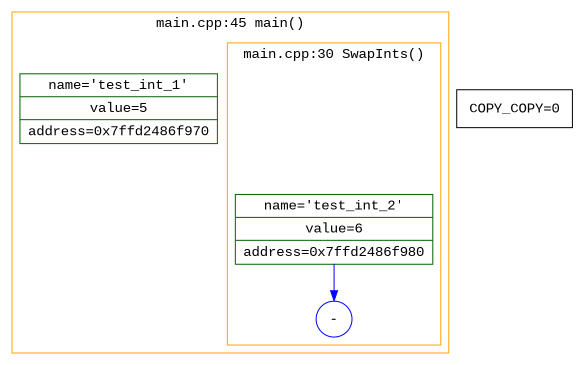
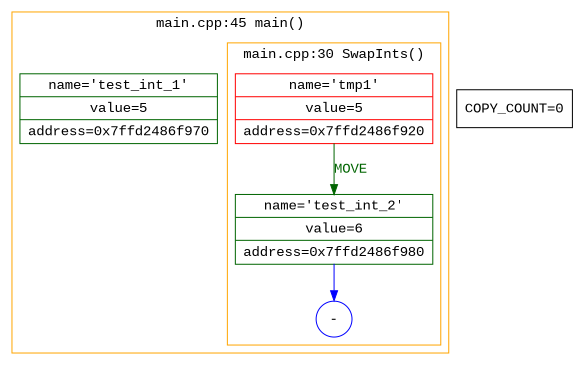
none -> (334, 109)
(515, 109) -> (515, 109)
